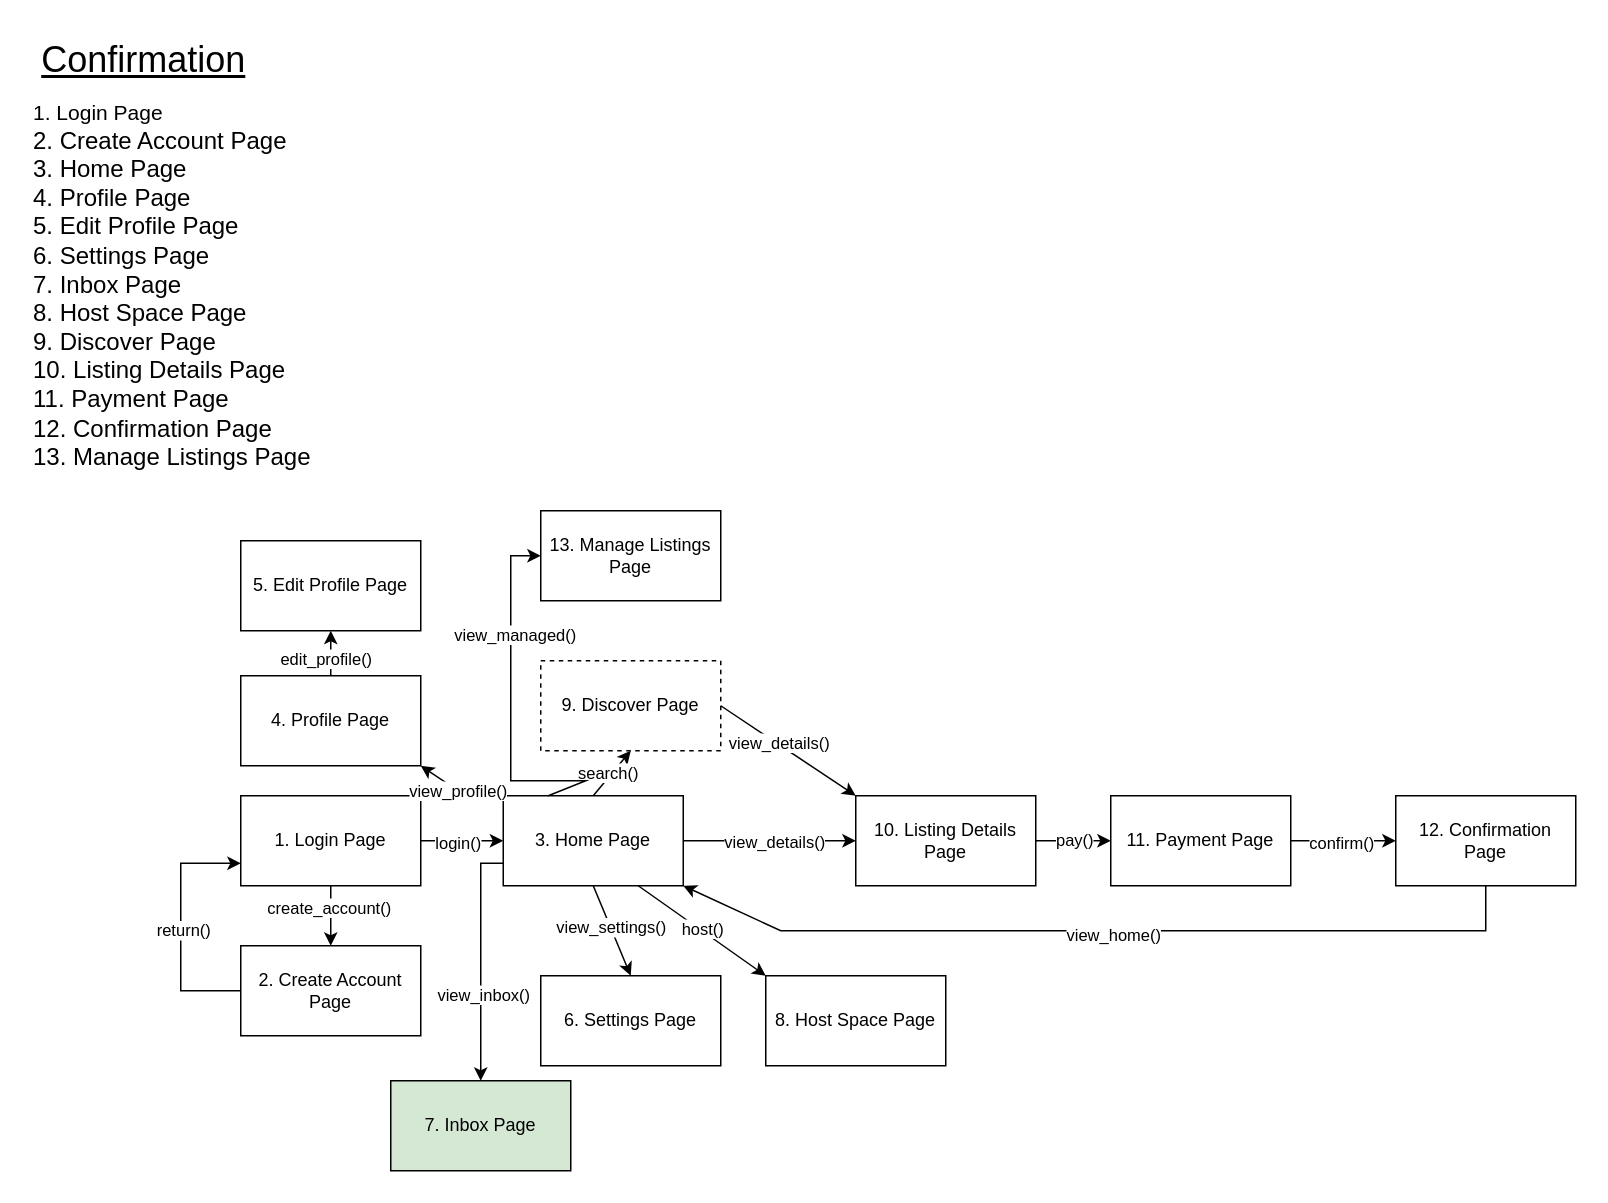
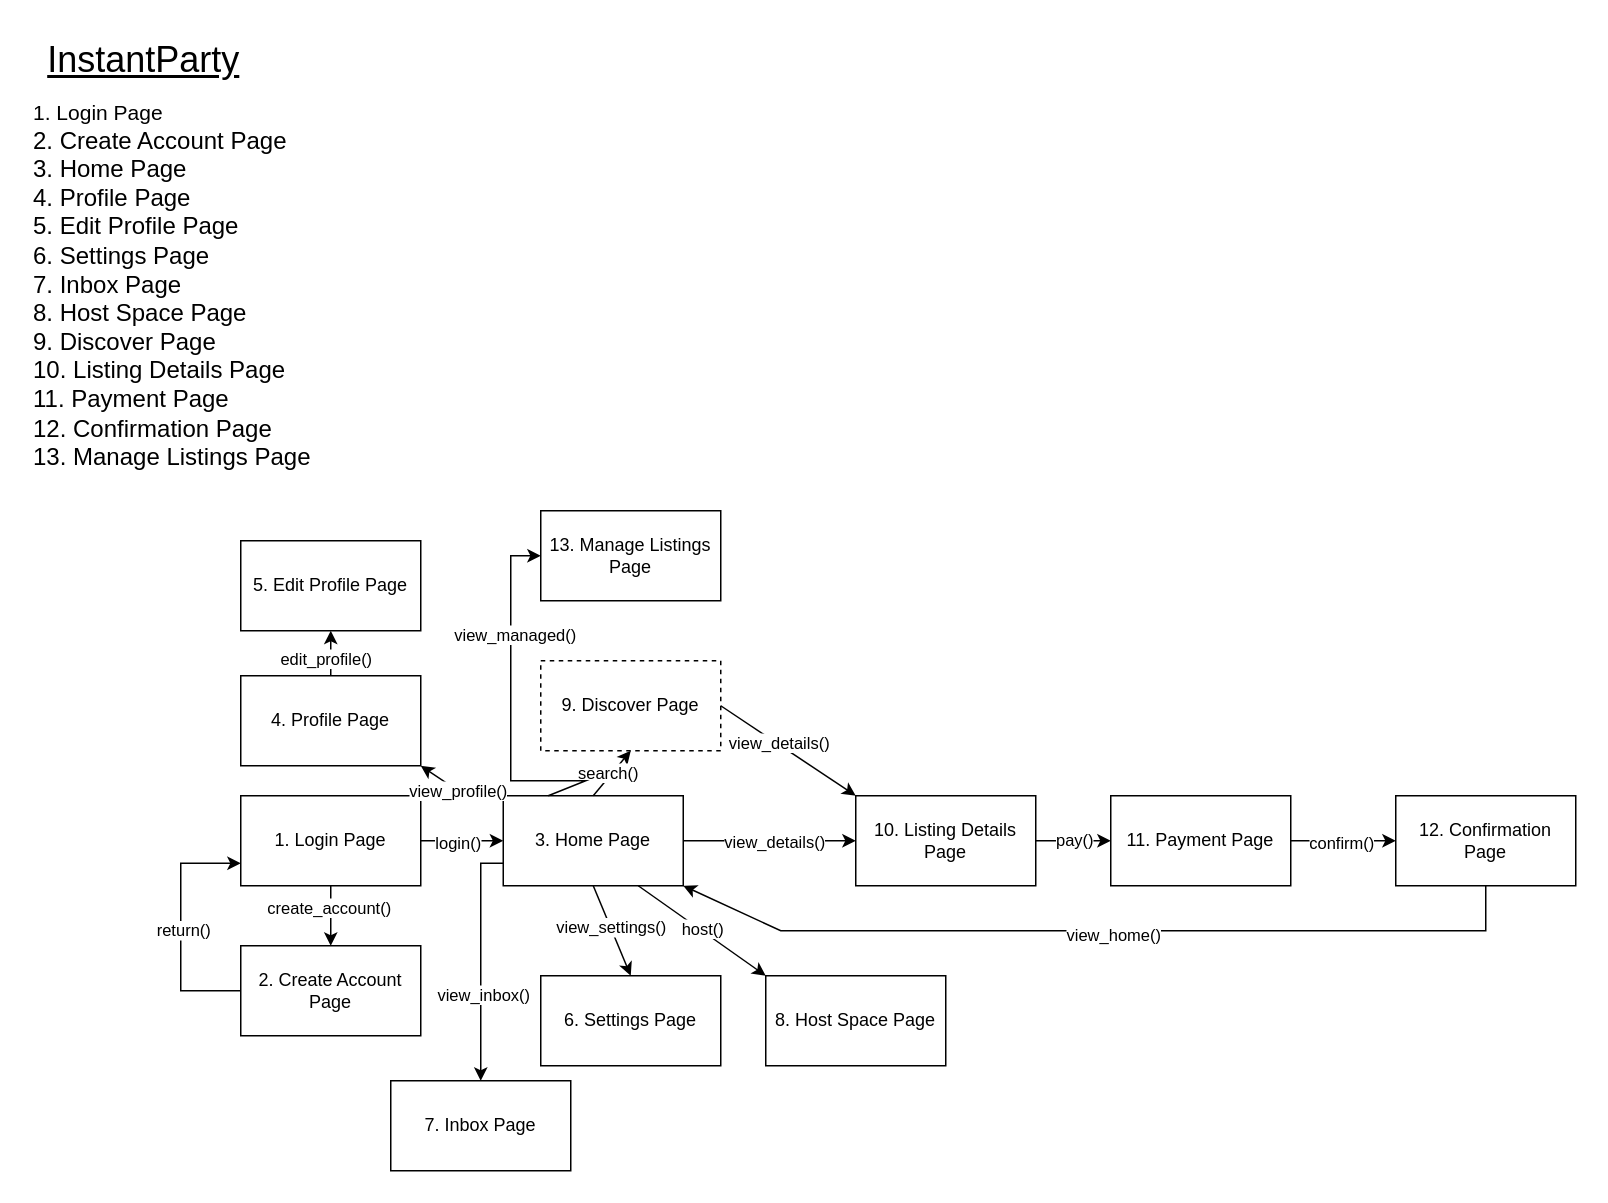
(144, 61) -> (144, 61)
(481, 1126) -> (481, 1126)
